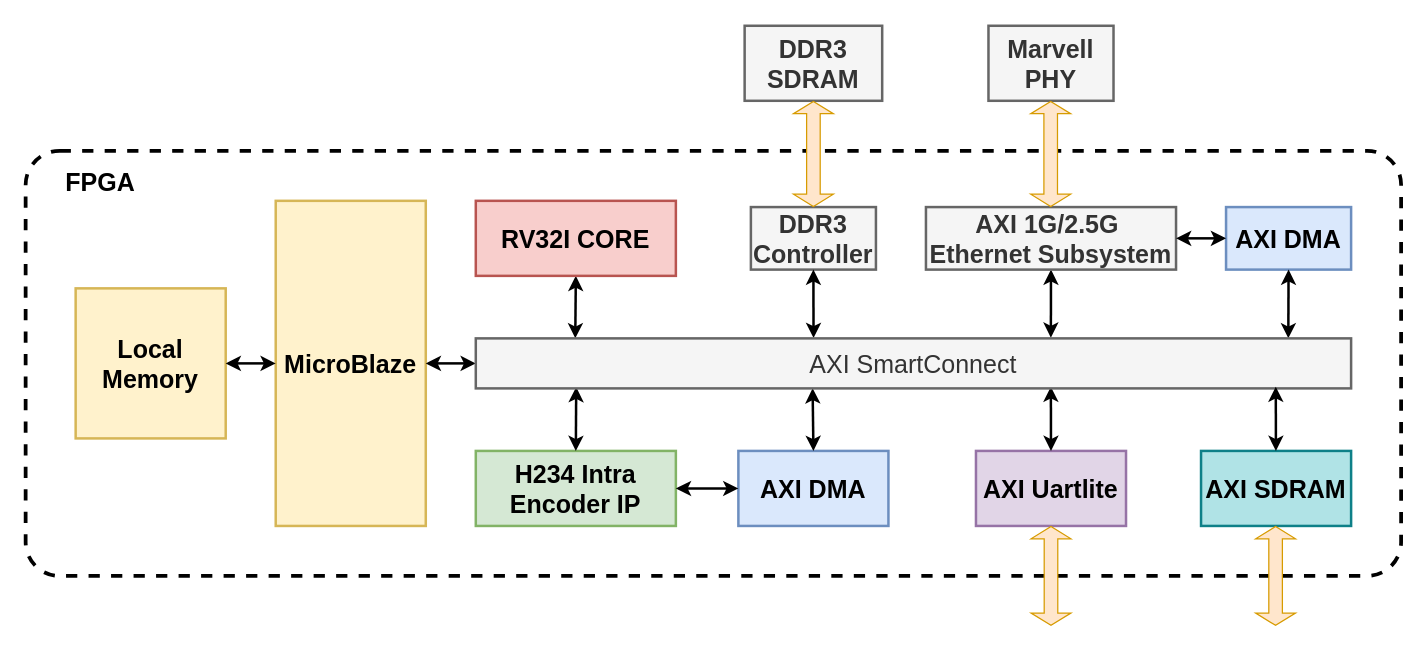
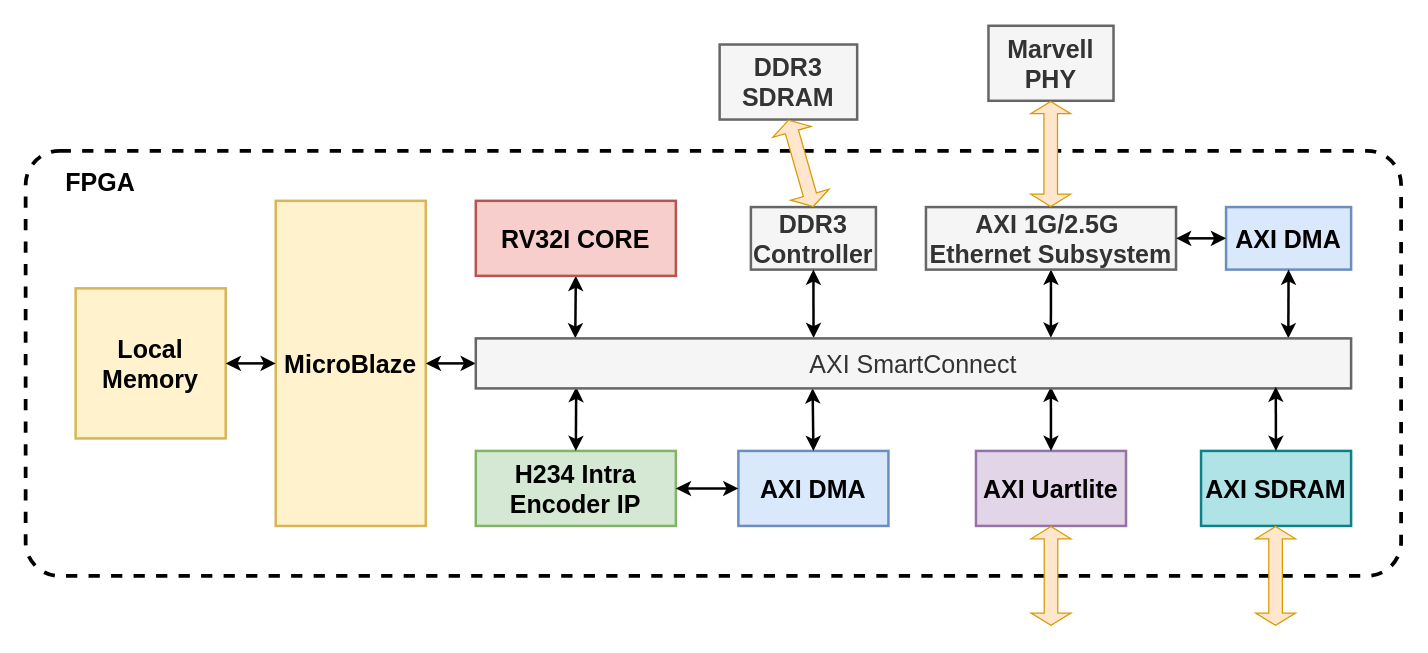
(813, 63) -> (788, 82)
